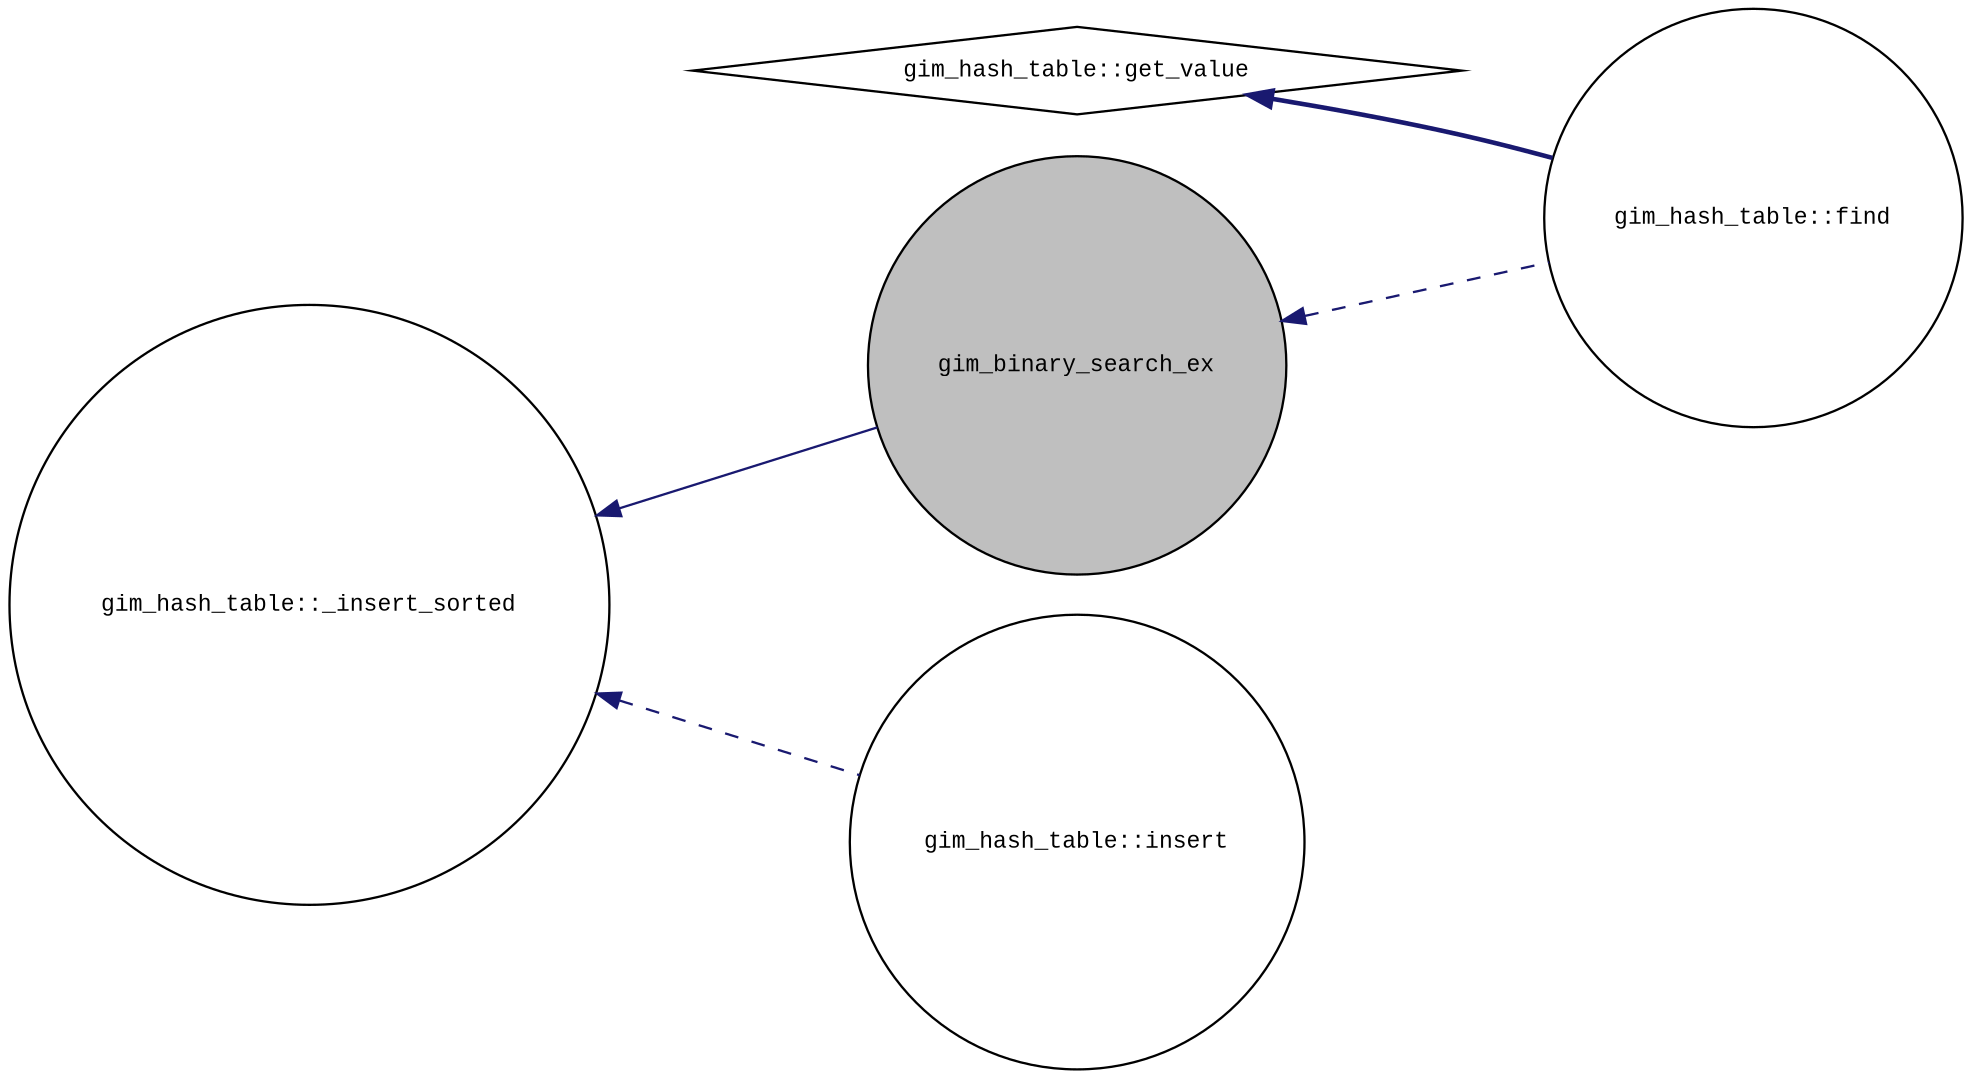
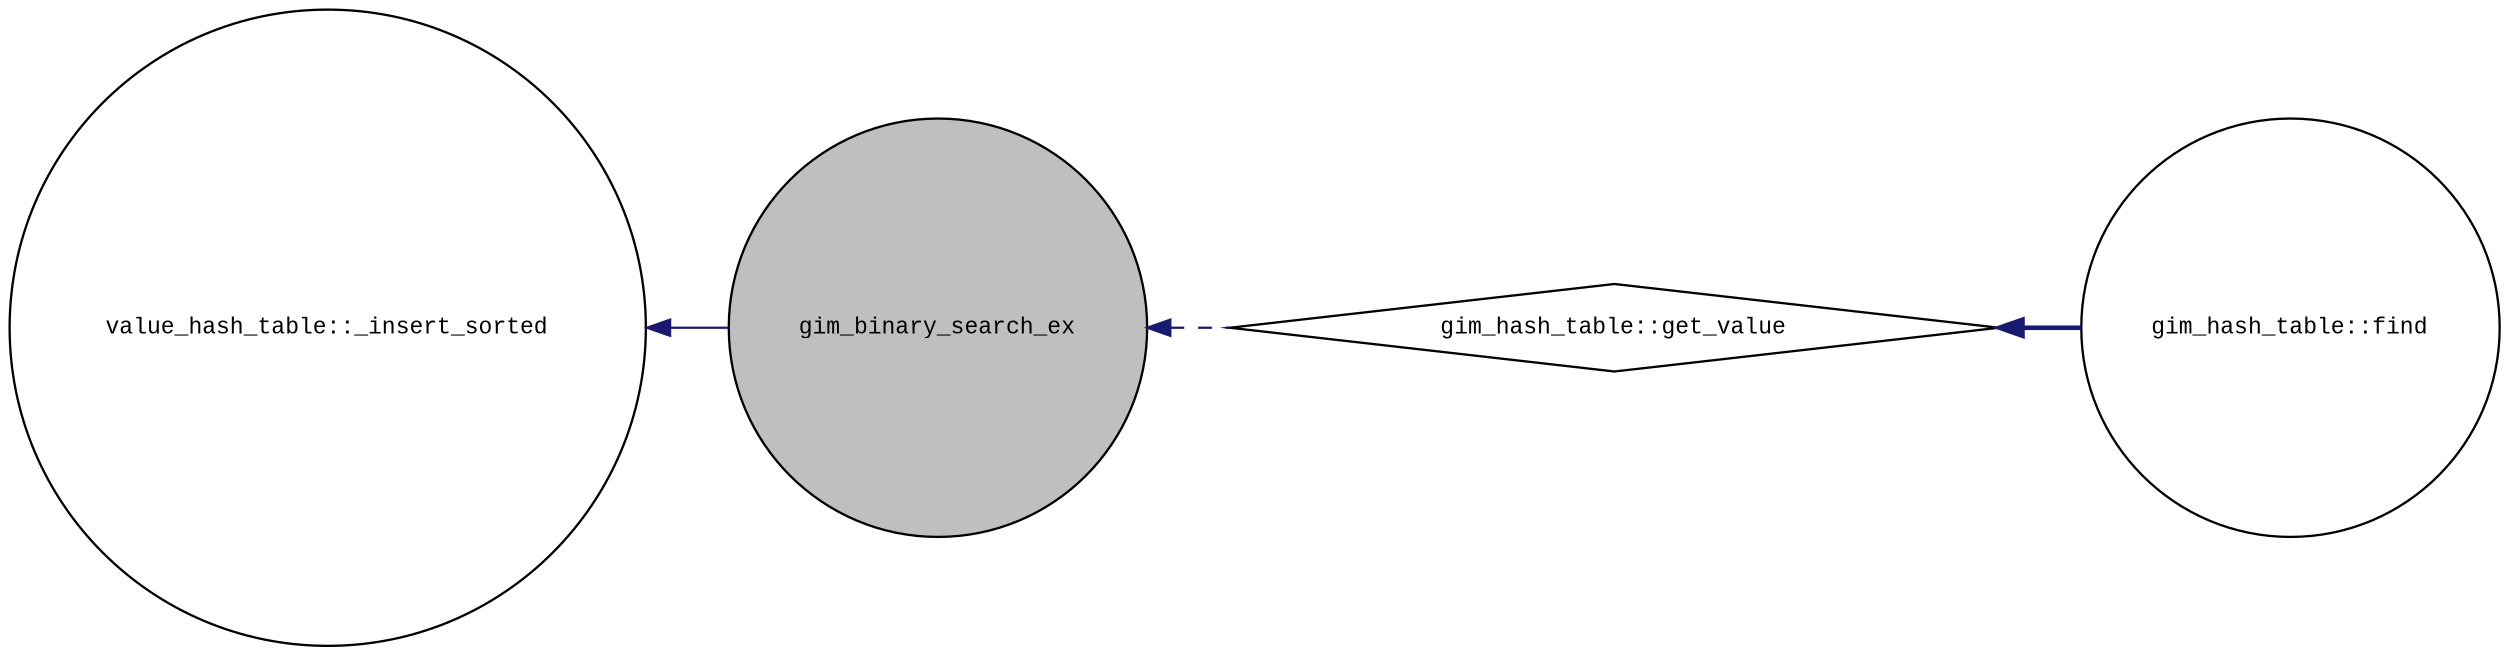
(1427, 289) -> (1200, 328)
(309, 605) -> (328, 328)
(1077, 842) -> none
